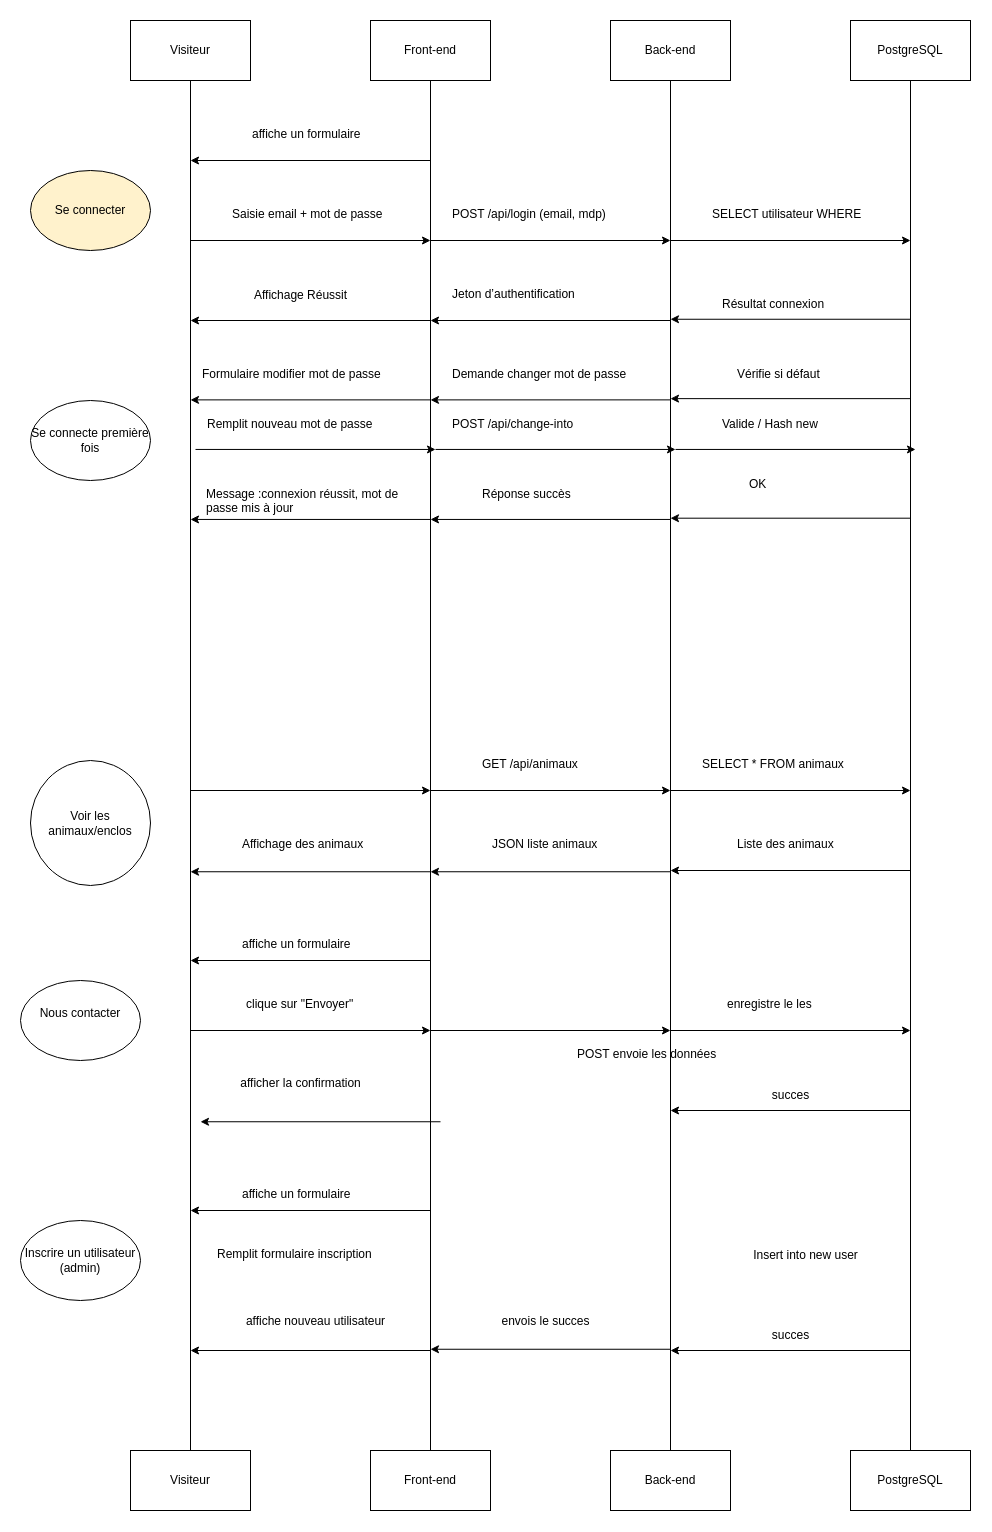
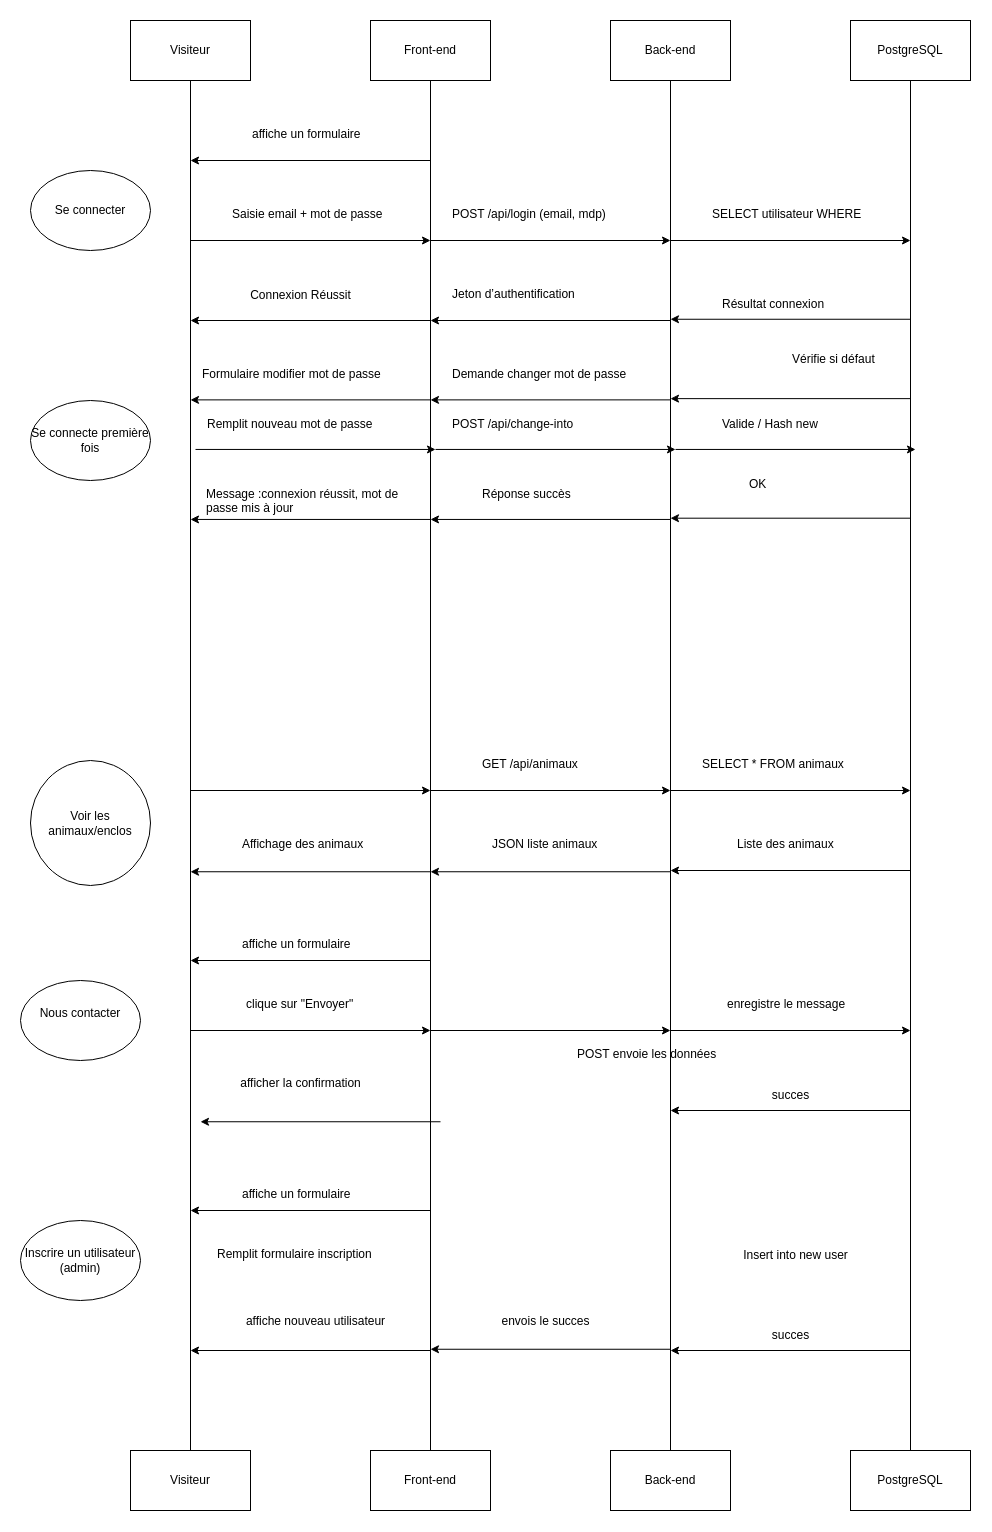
(91, 211) -> (91, 211)
(301, 296) -> (301, 296)
(796, 381) -> (851, 366)
(777, 1005) -> (792, 1005)
(806, 1256) -> (796, 1256)
